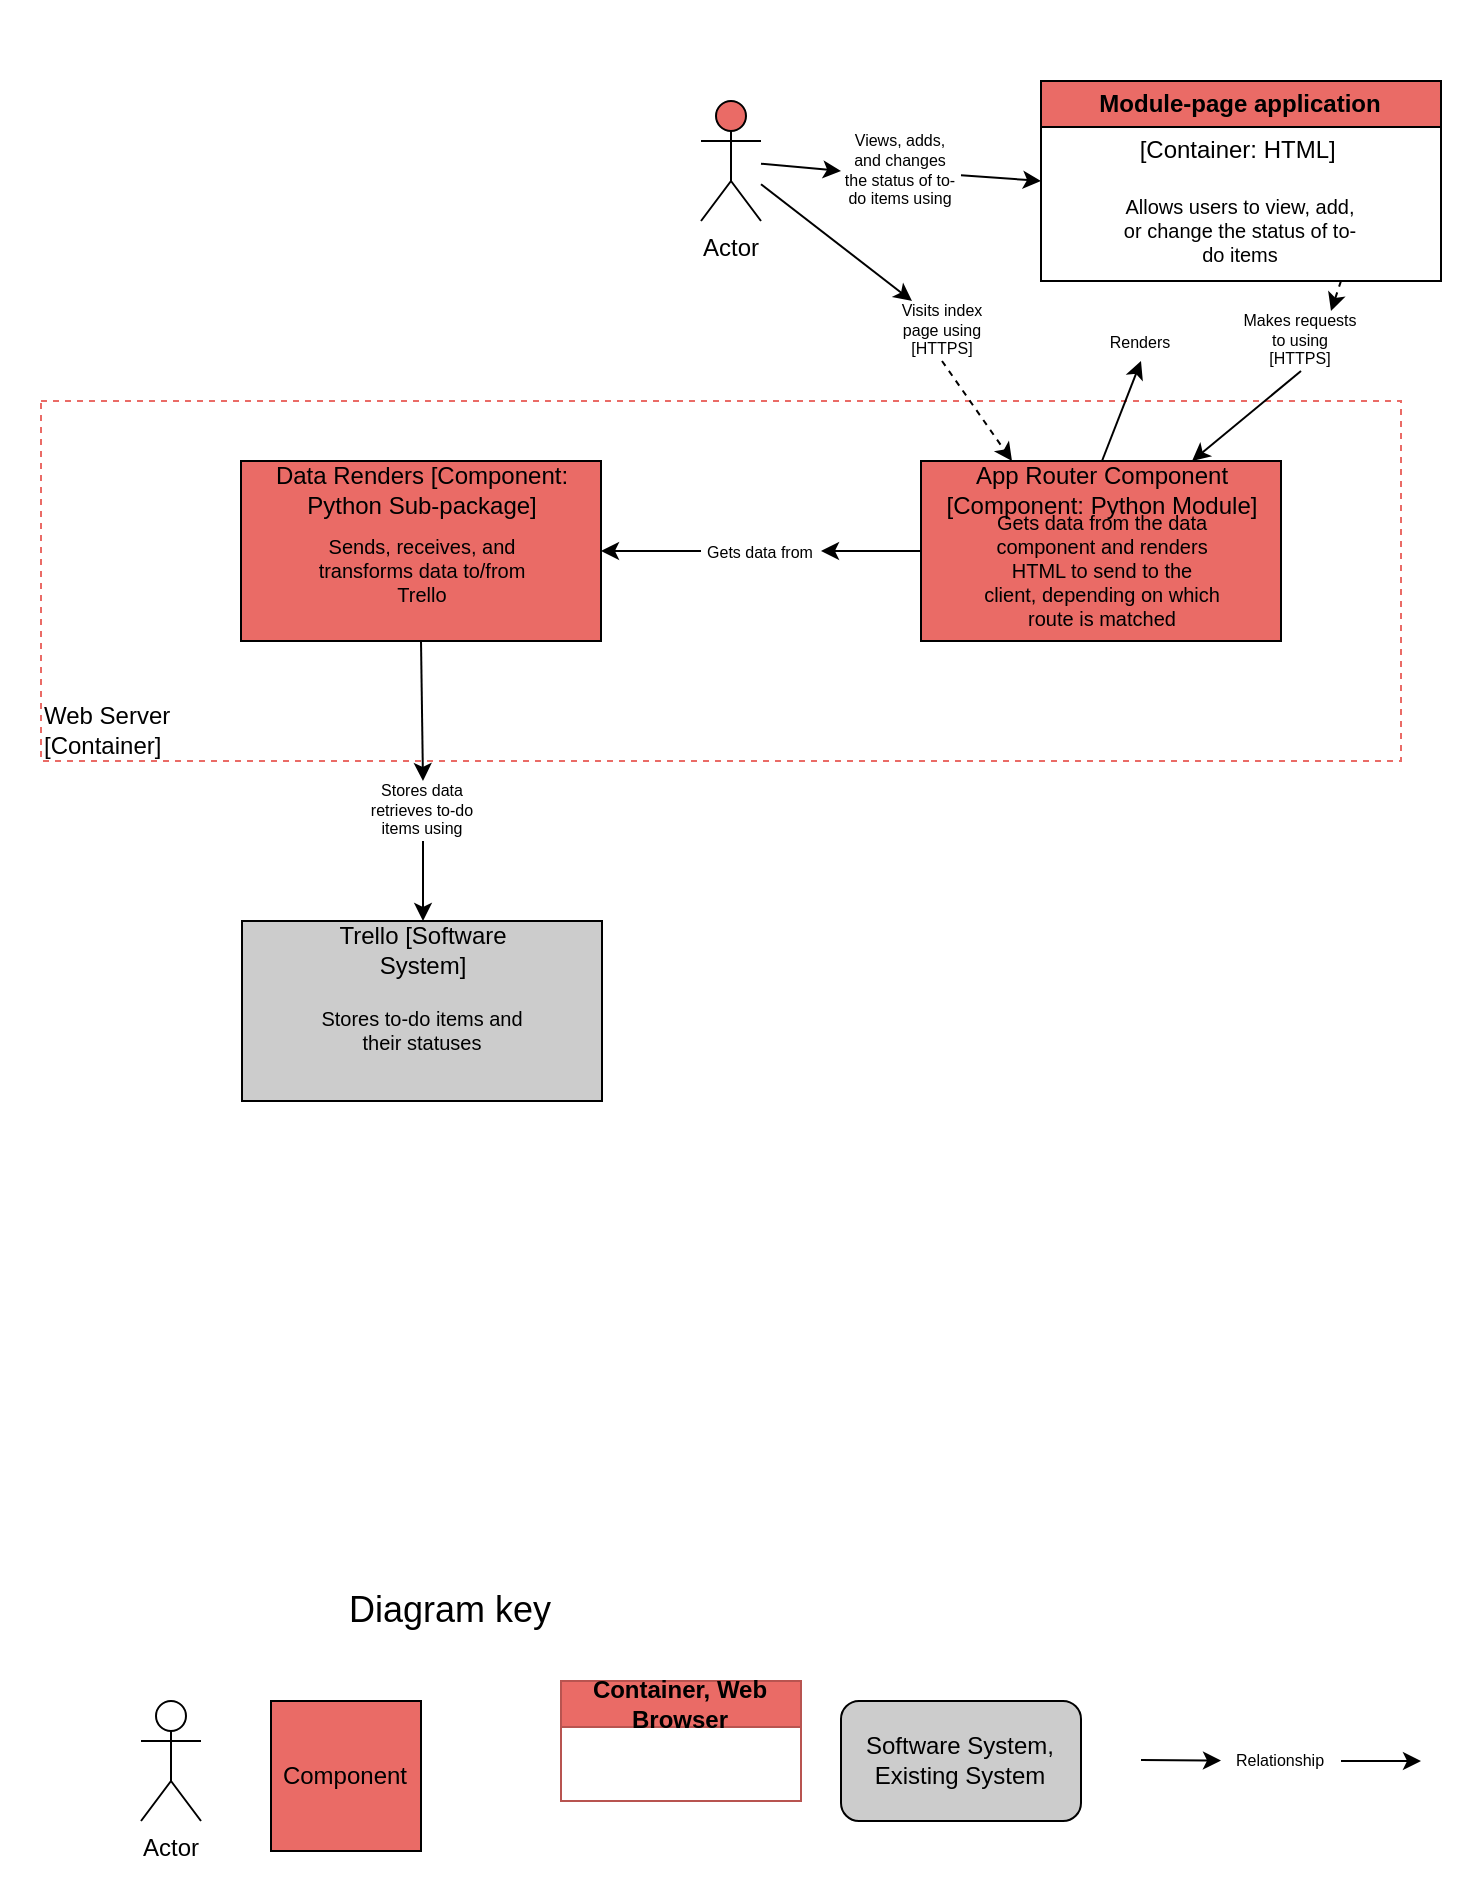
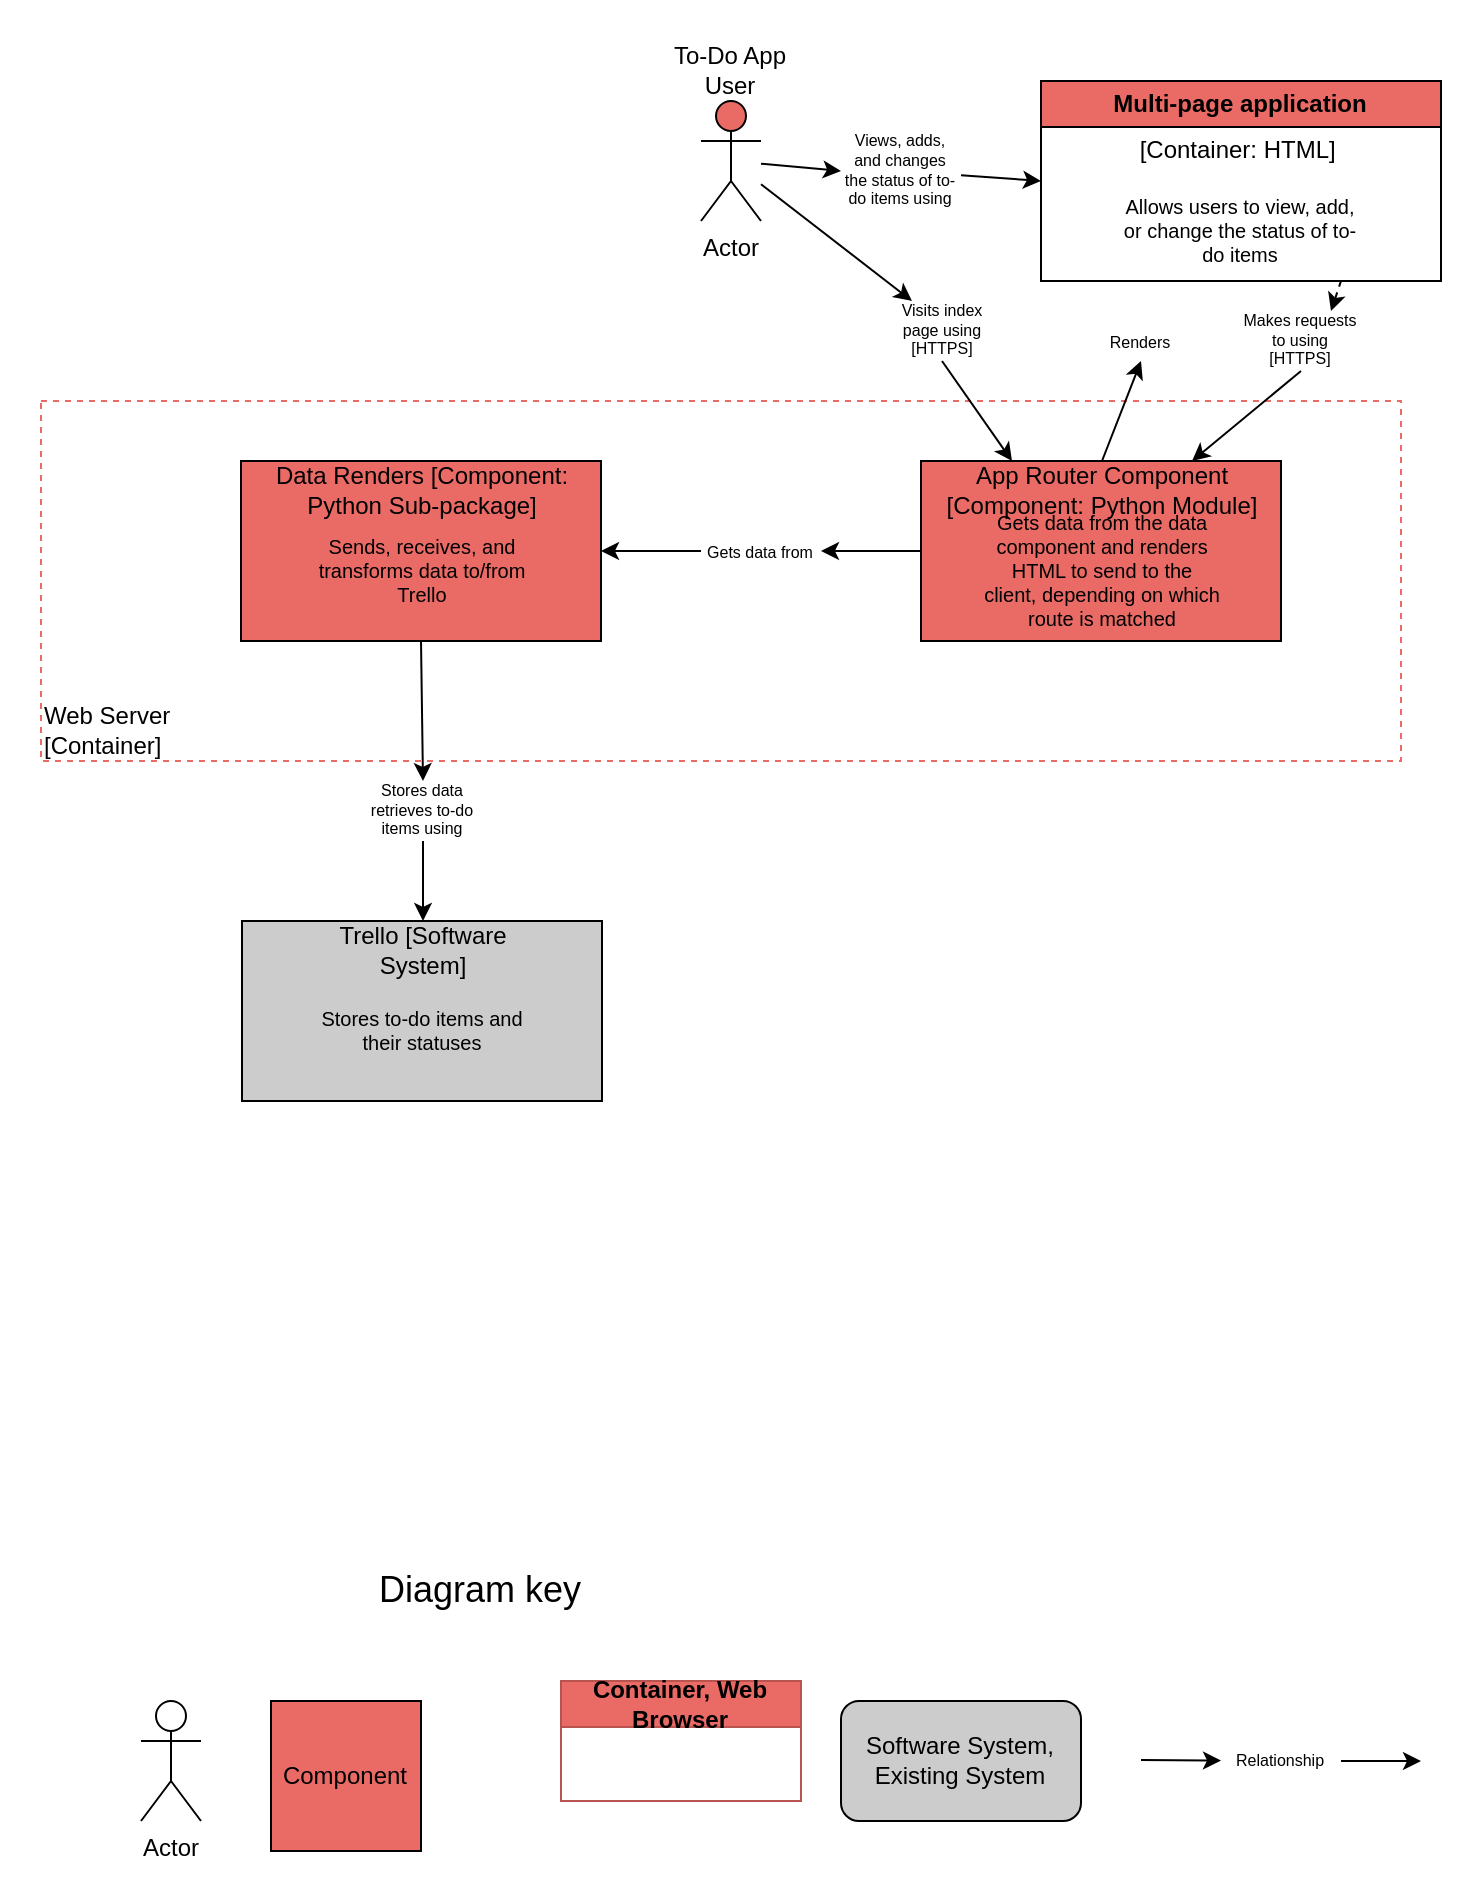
none -> (731, 71)
(1241, 105) -> (1241, 105)
(974, 407) -> (974, 407)
(451, 1611) -> (481, 1591)
